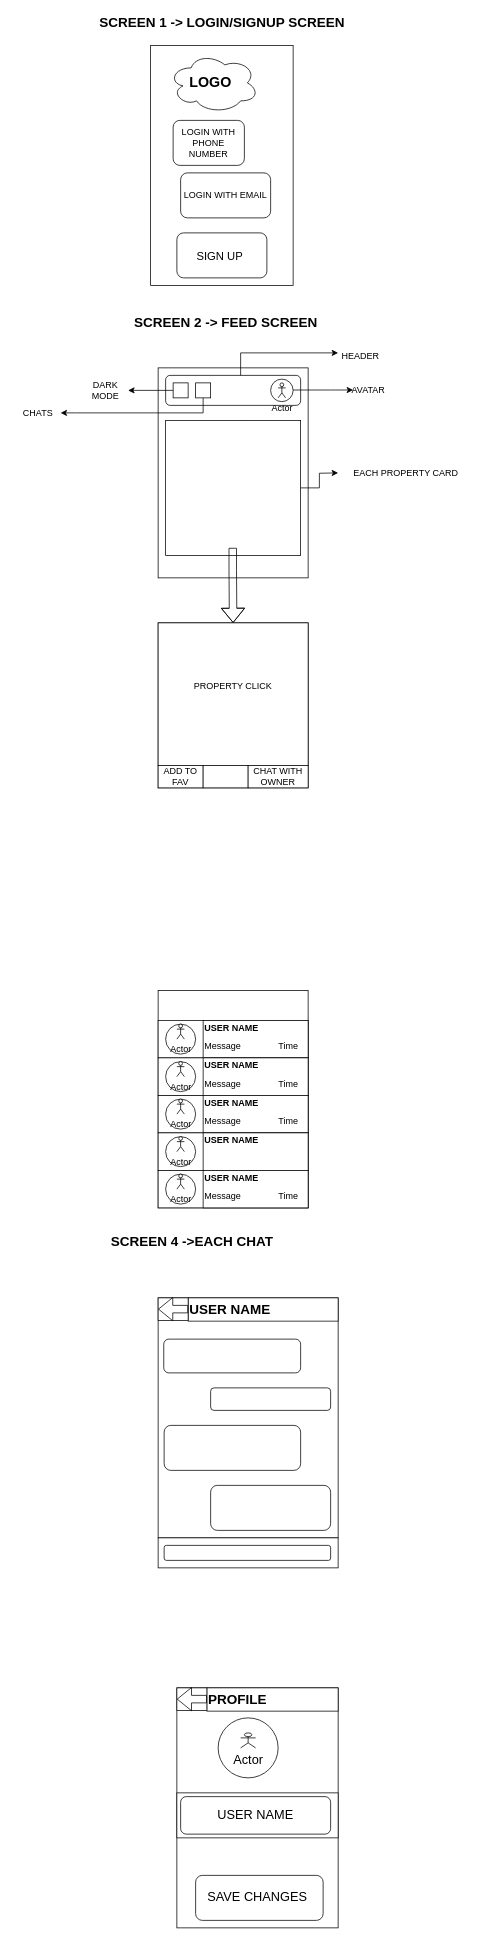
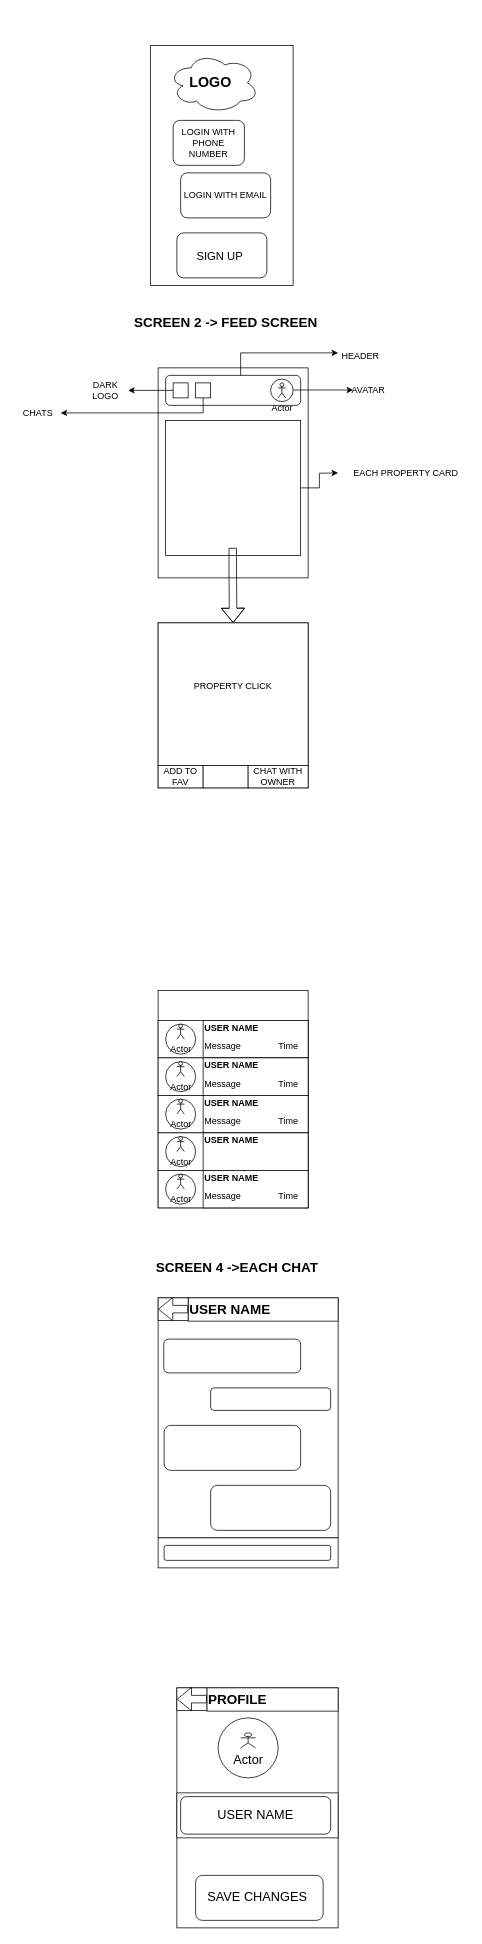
(222, 23) -> none
(105, 390) -> (105, 390)
(192, 1242) -> (237, 1268)
